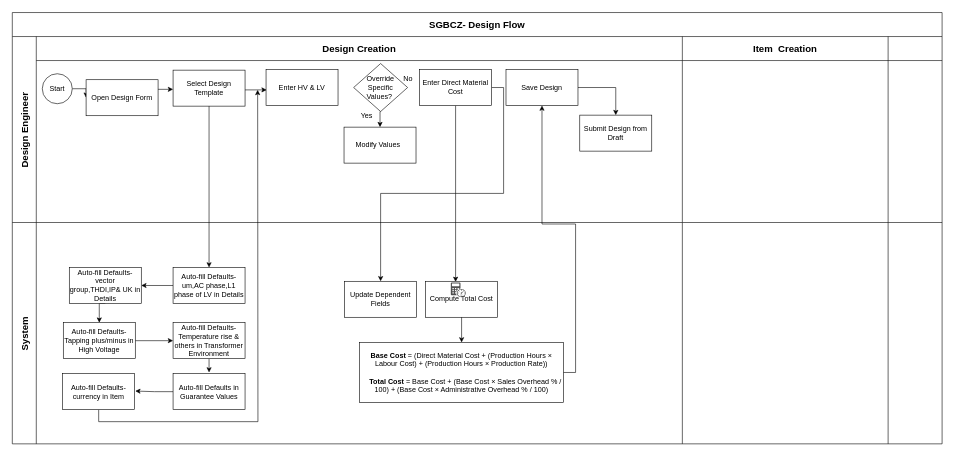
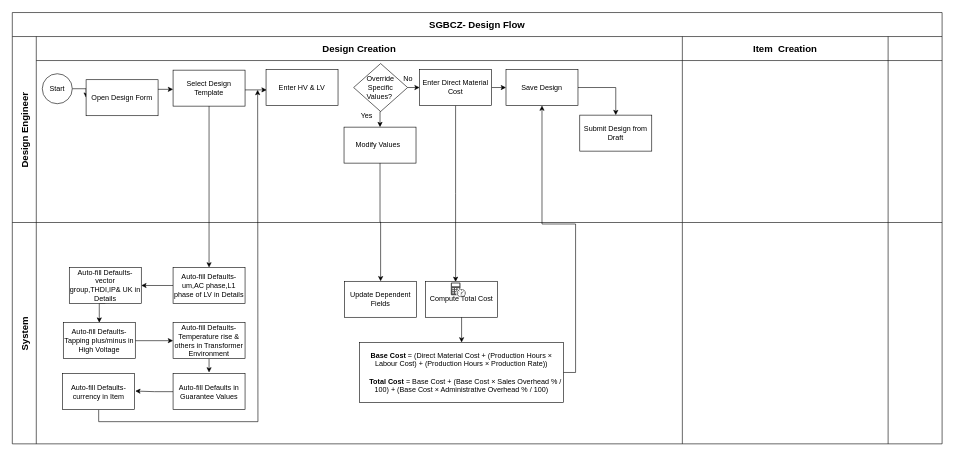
none -> (412, 87)
none -> (380, 177)
(498, 193) -> (500, 87)
